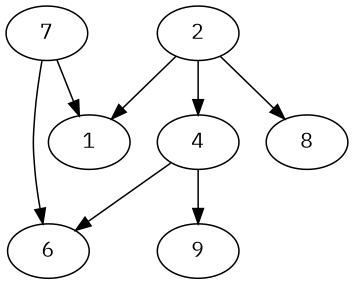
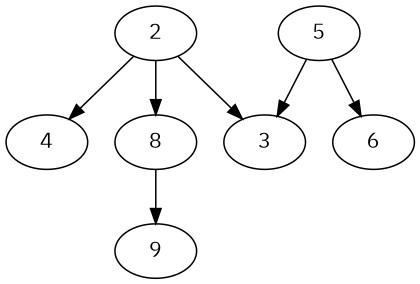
(47, 33) -> (319, 33)
(89, 142) -> (265, 142)
(198, 189) -> (156, 189)
(130, 192) -> none
